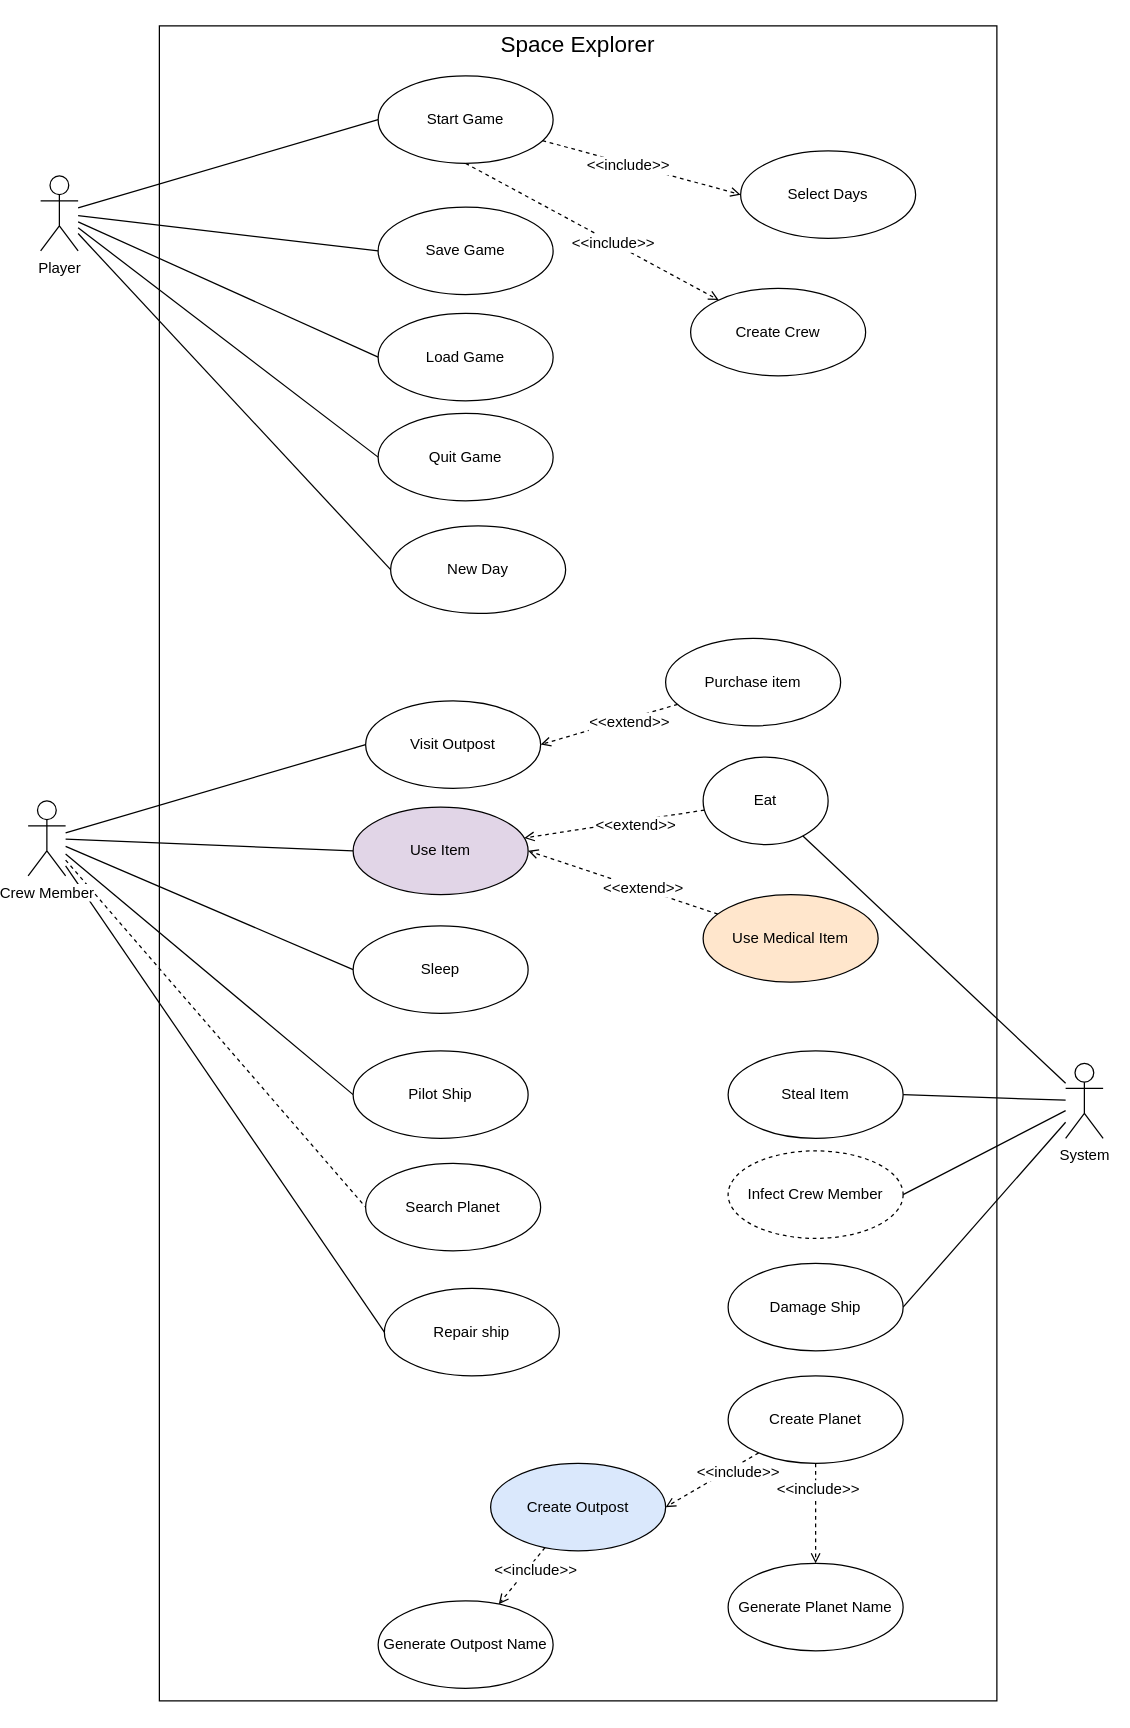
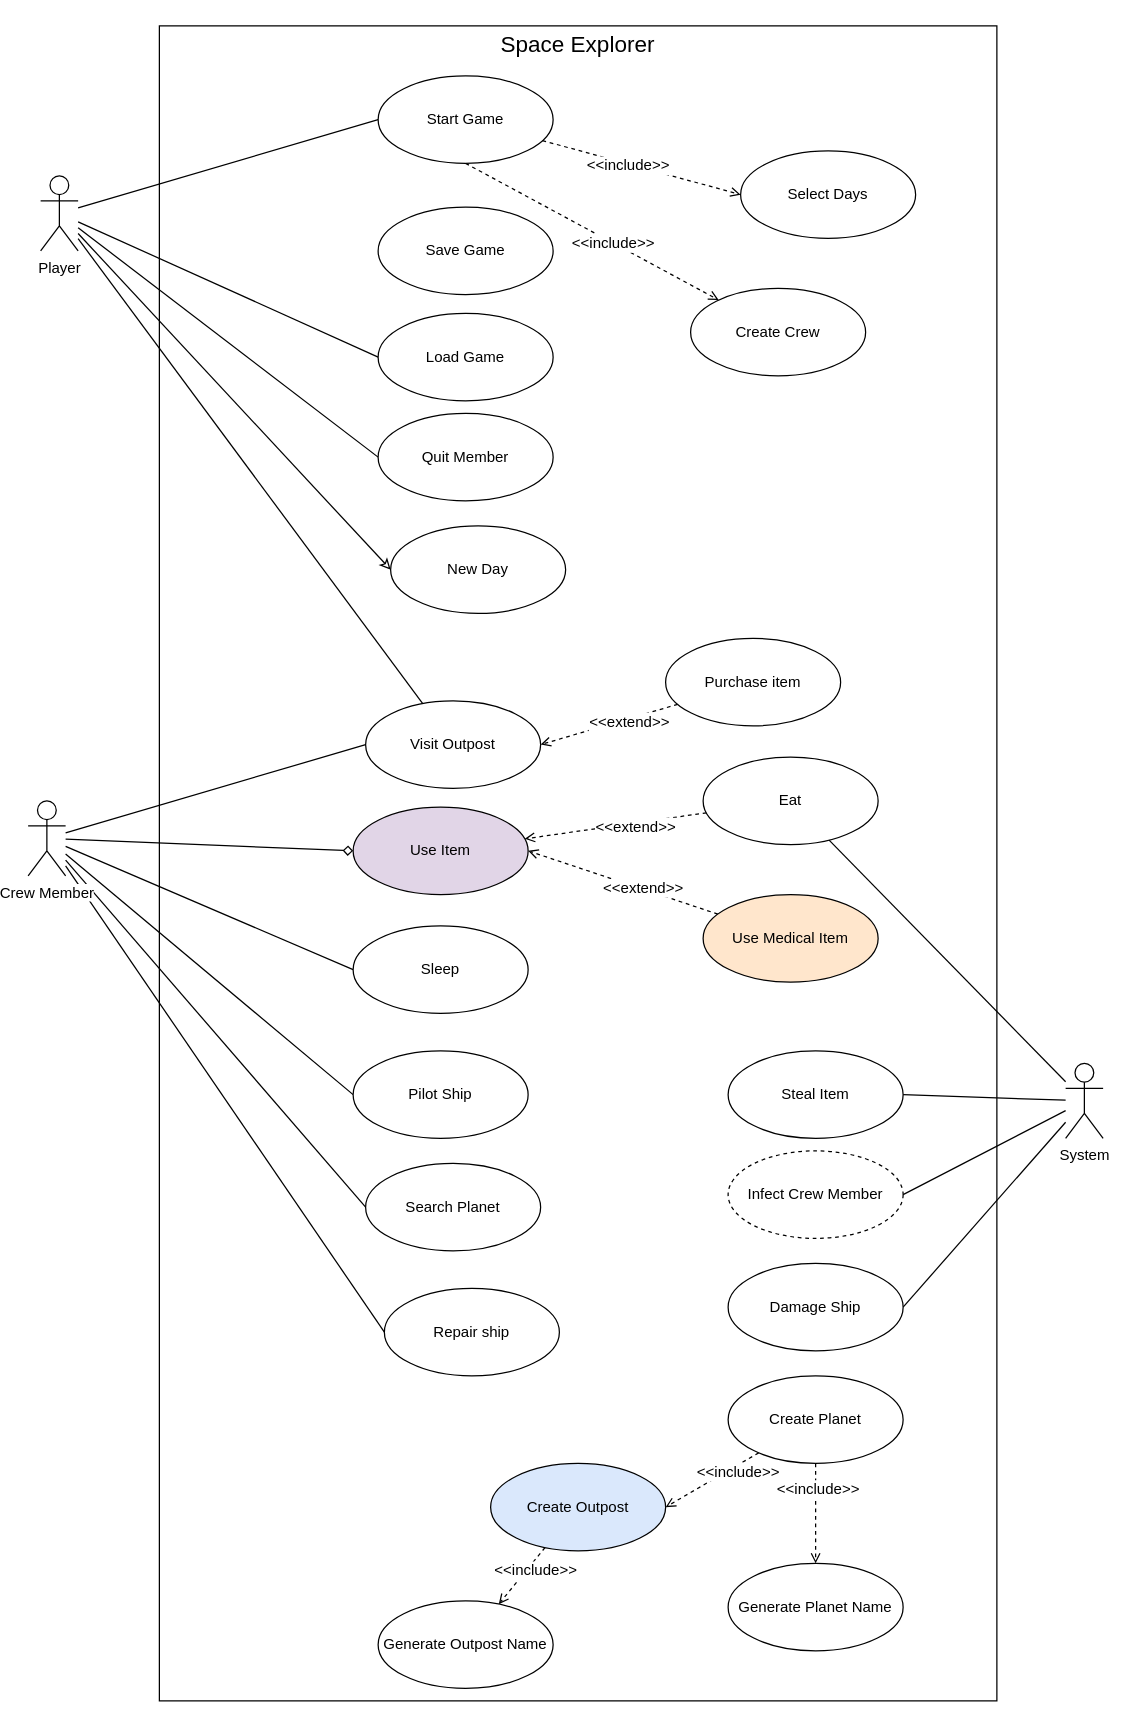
(228, 233) -> (250, 471)
(466, 457) -> (466, 457)
(387, 565) -> (384, 562)
(766, 801) -> (791, 801)
(347, 850) -> (343, 850)
(229, 1048) -> (229, 1048)
